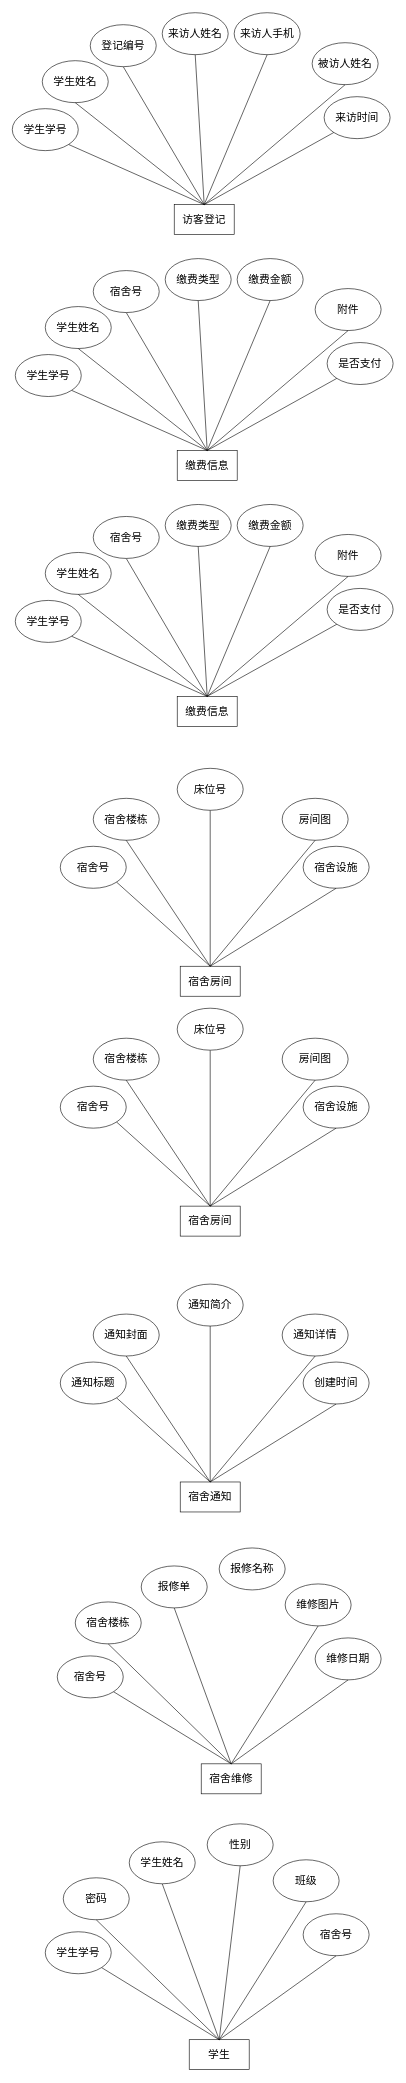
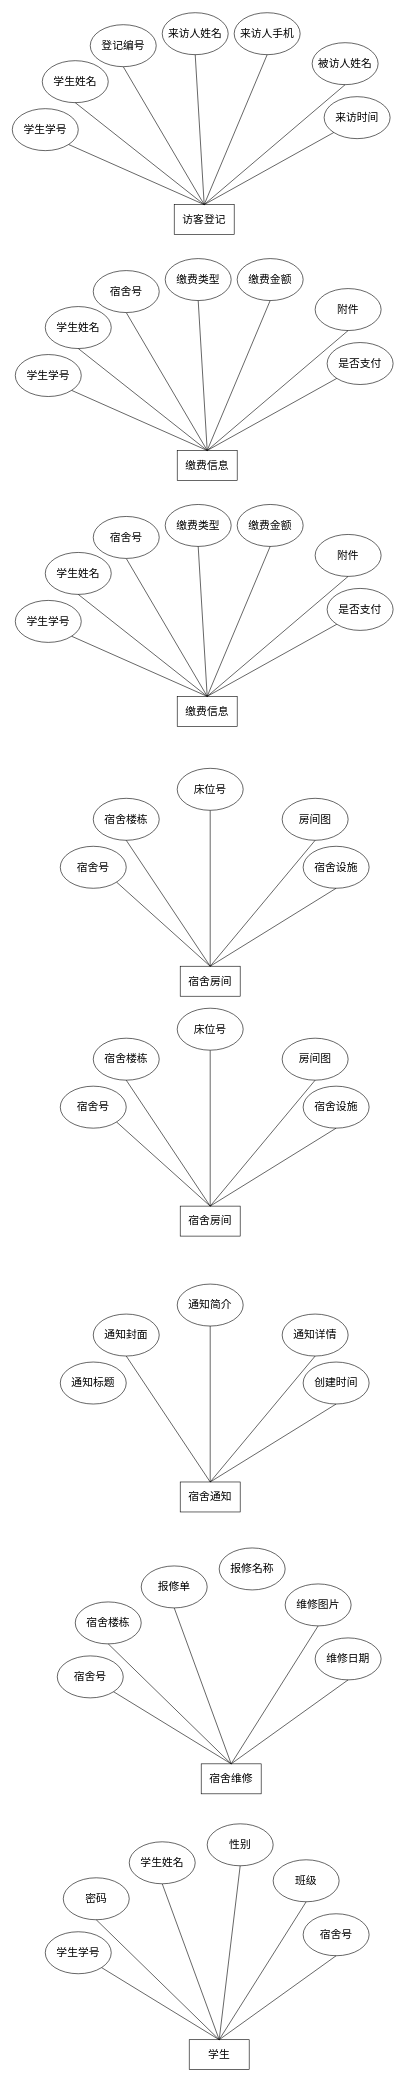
(161, 1438) -> none
